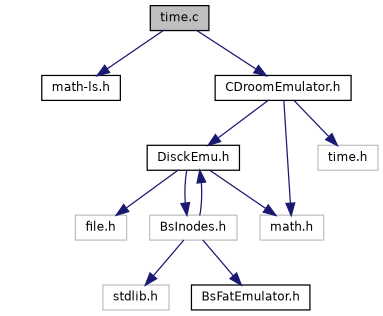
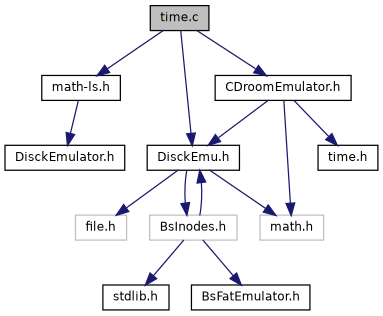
none -> (186, 82)
none -> (65, 158)
(348, 158) -> (348, 158)
(136, 297) -> (136, 297)
